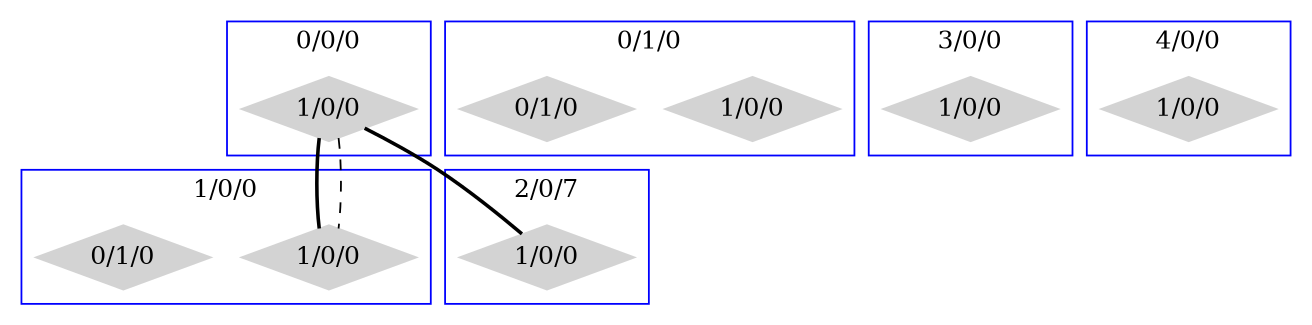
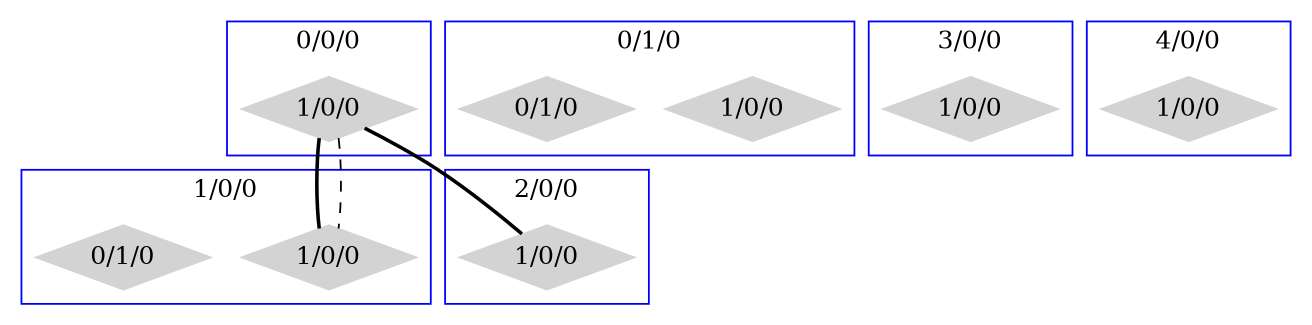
(547, 190) -> (547, 190)
